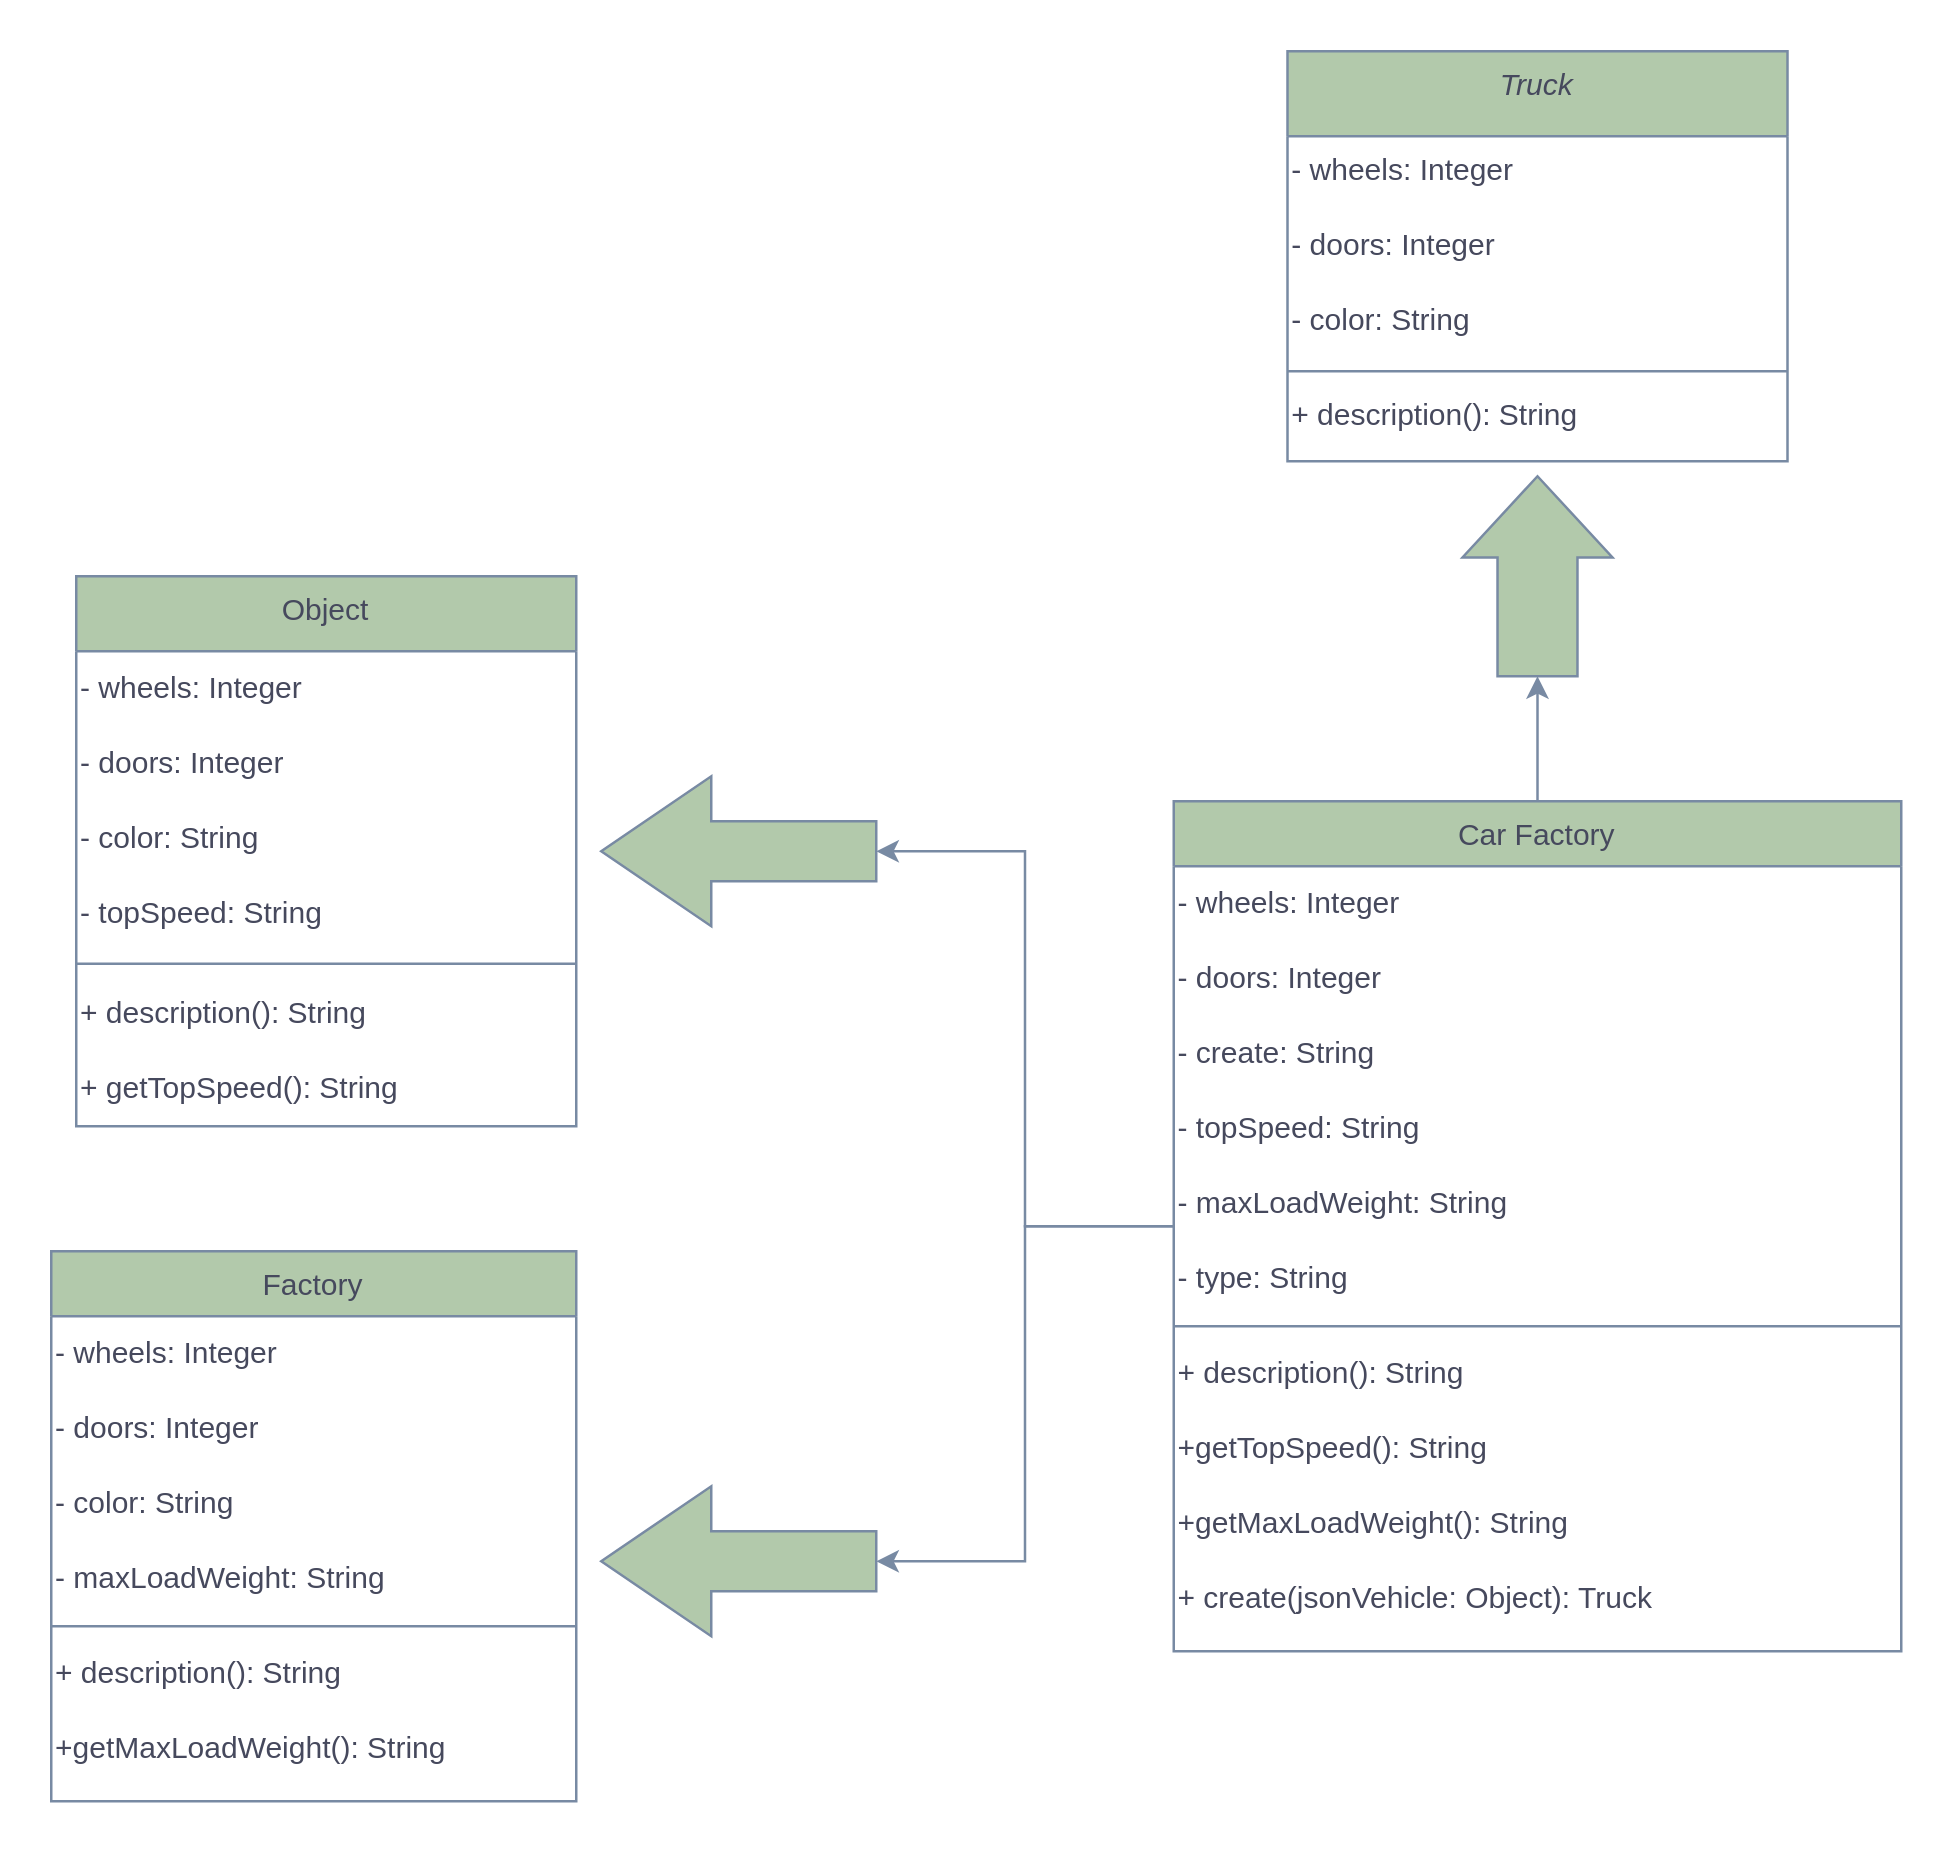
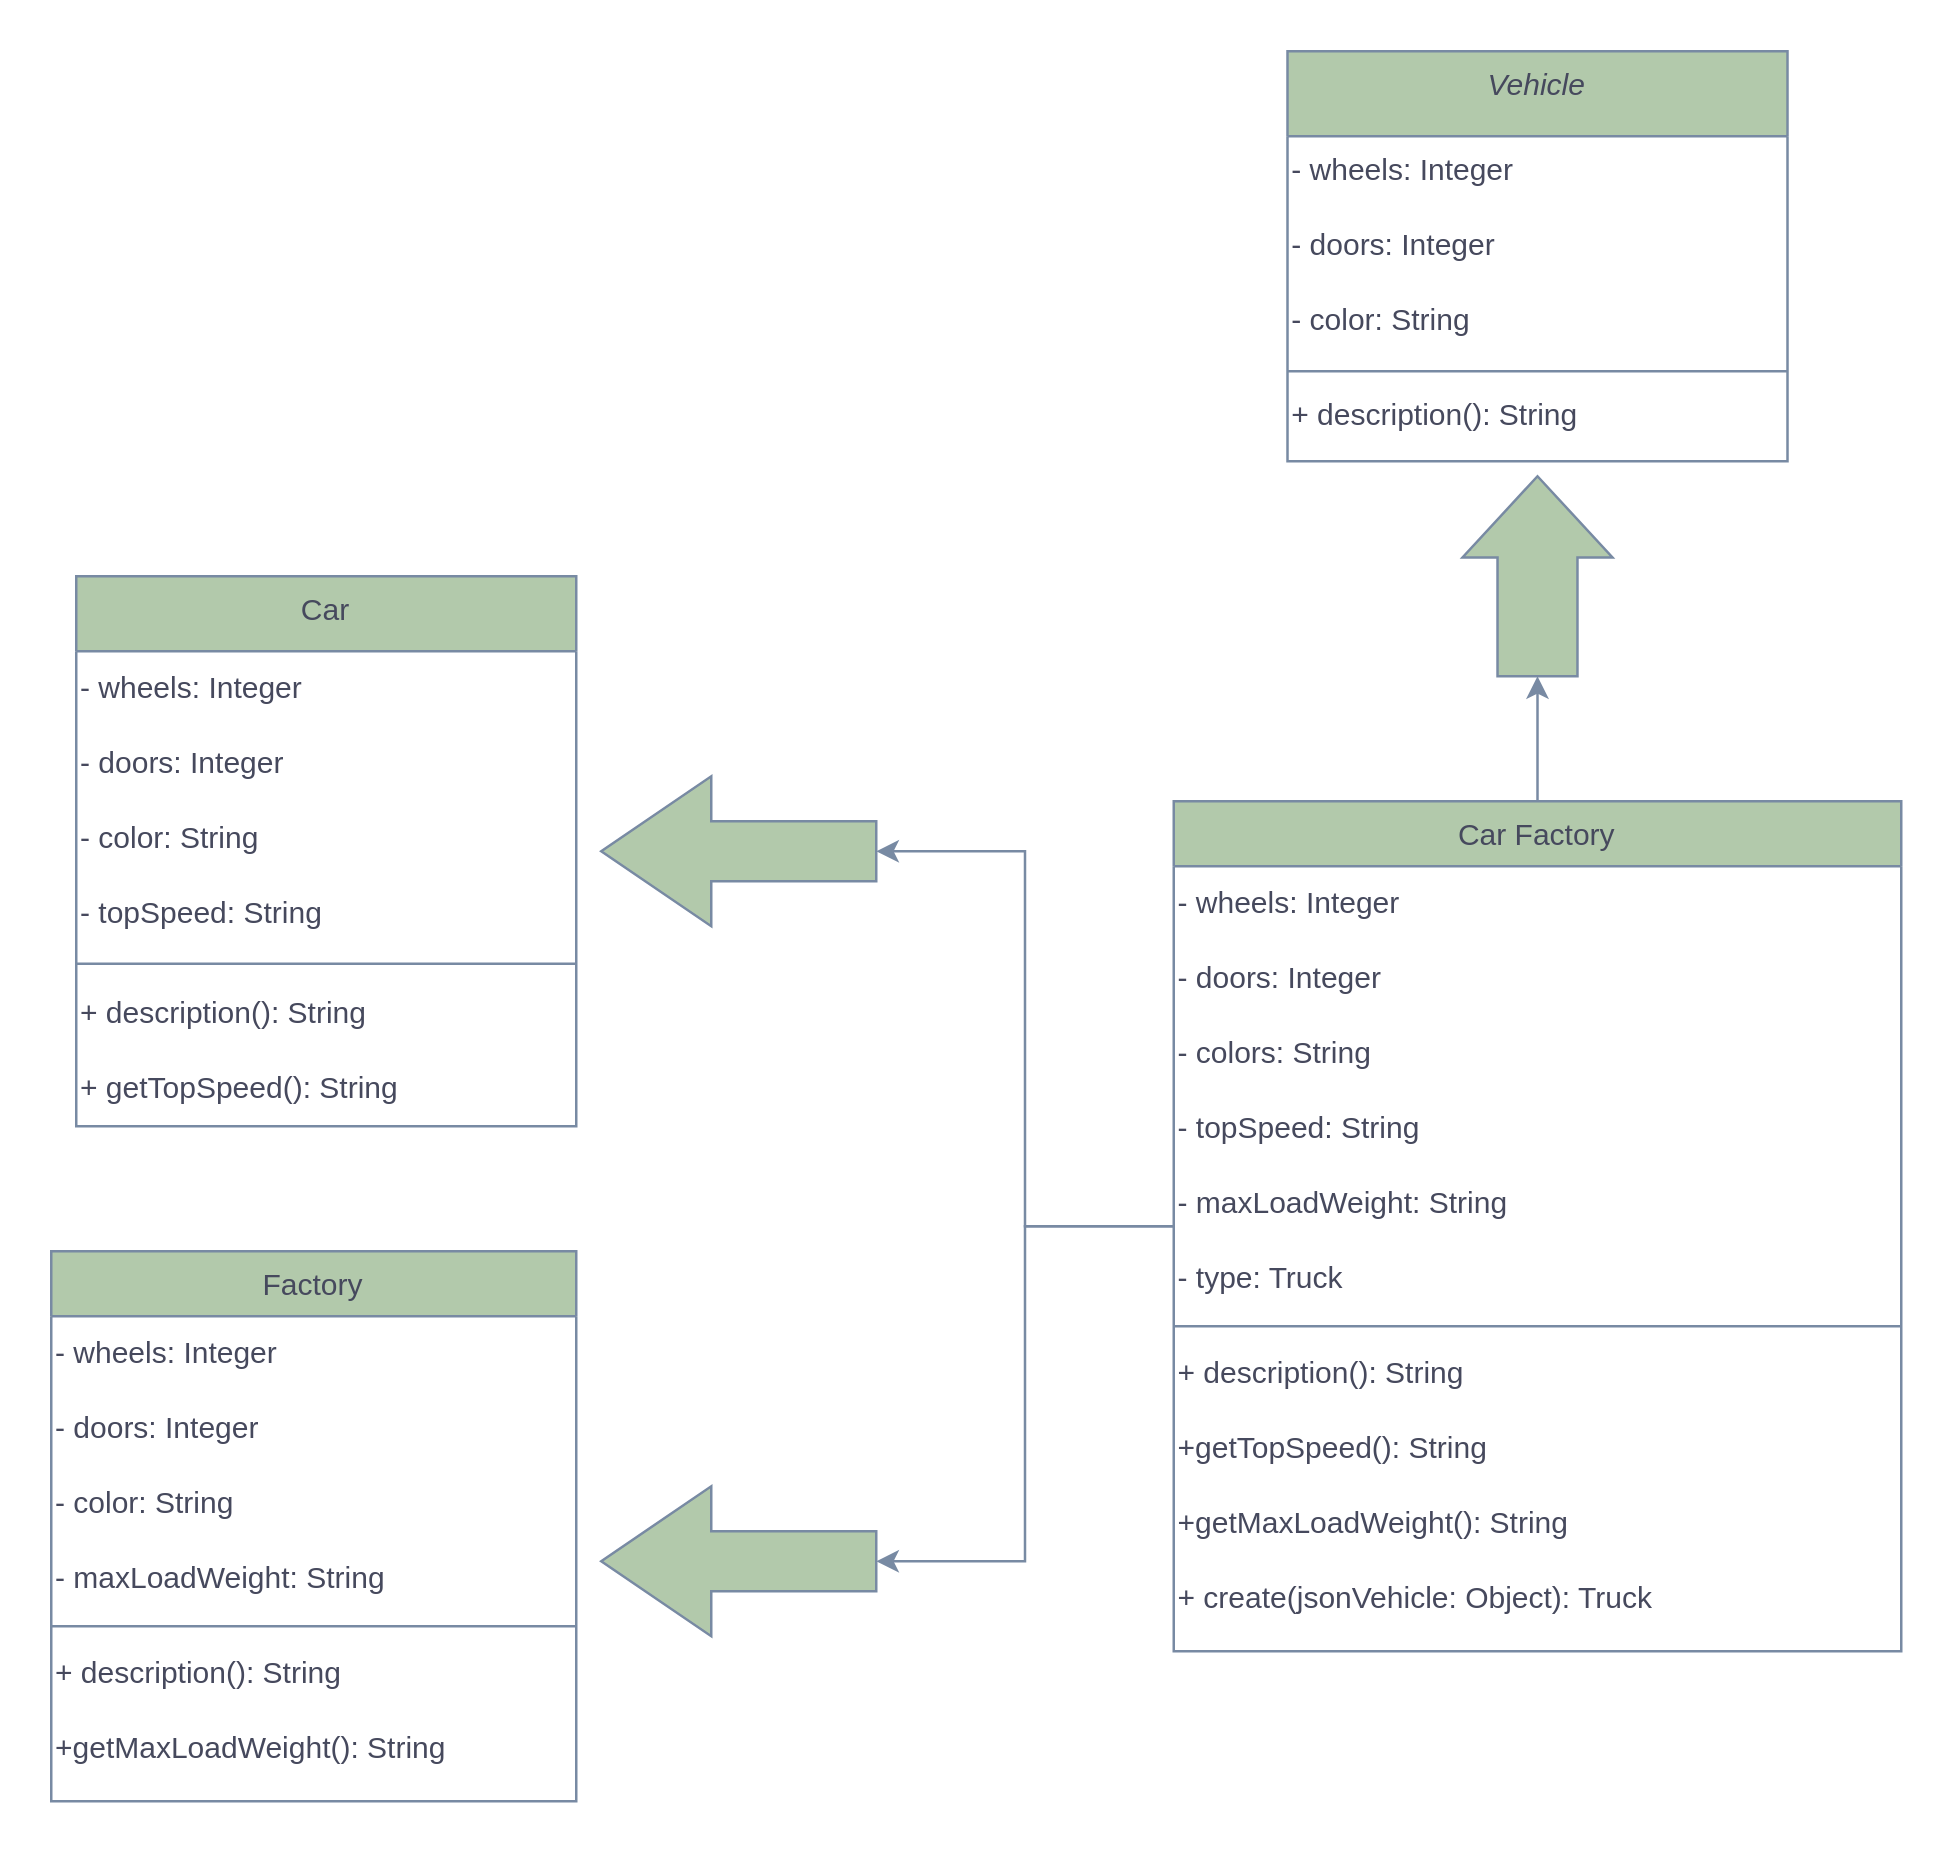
(1536, 85) -> (1536, 85)
(325, 610) -> (325, 610)
(1298, 1054) -> (1294, 1054)
(1281, 1279) -> (1276, 1279)
